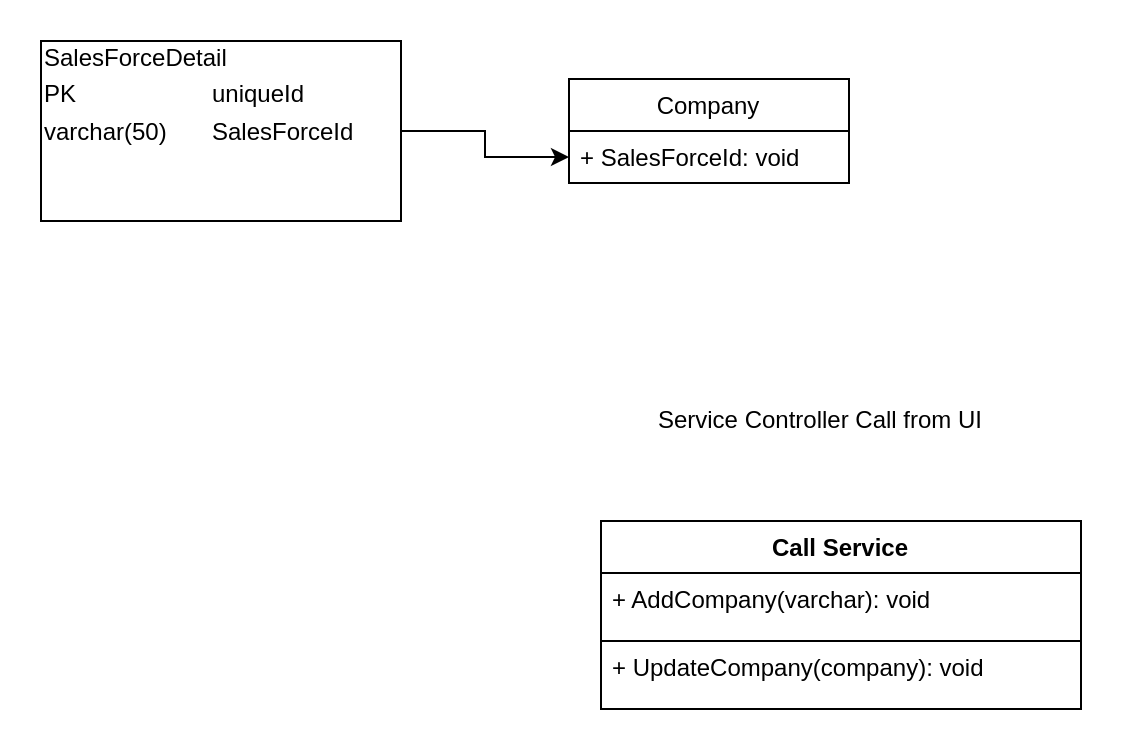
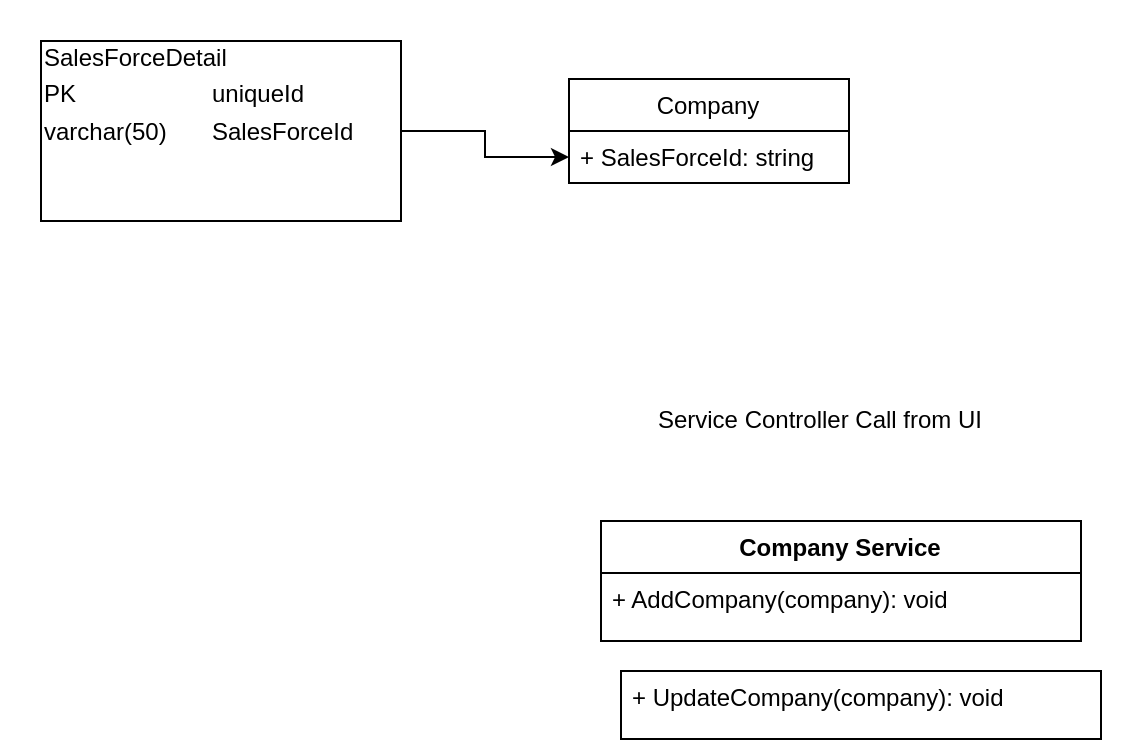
(699, 158) -> (712, 158)
(840, 548) -> (840, 548)
(781, 600) -> (781, 600)
(841, 675) -> (861, 705)
